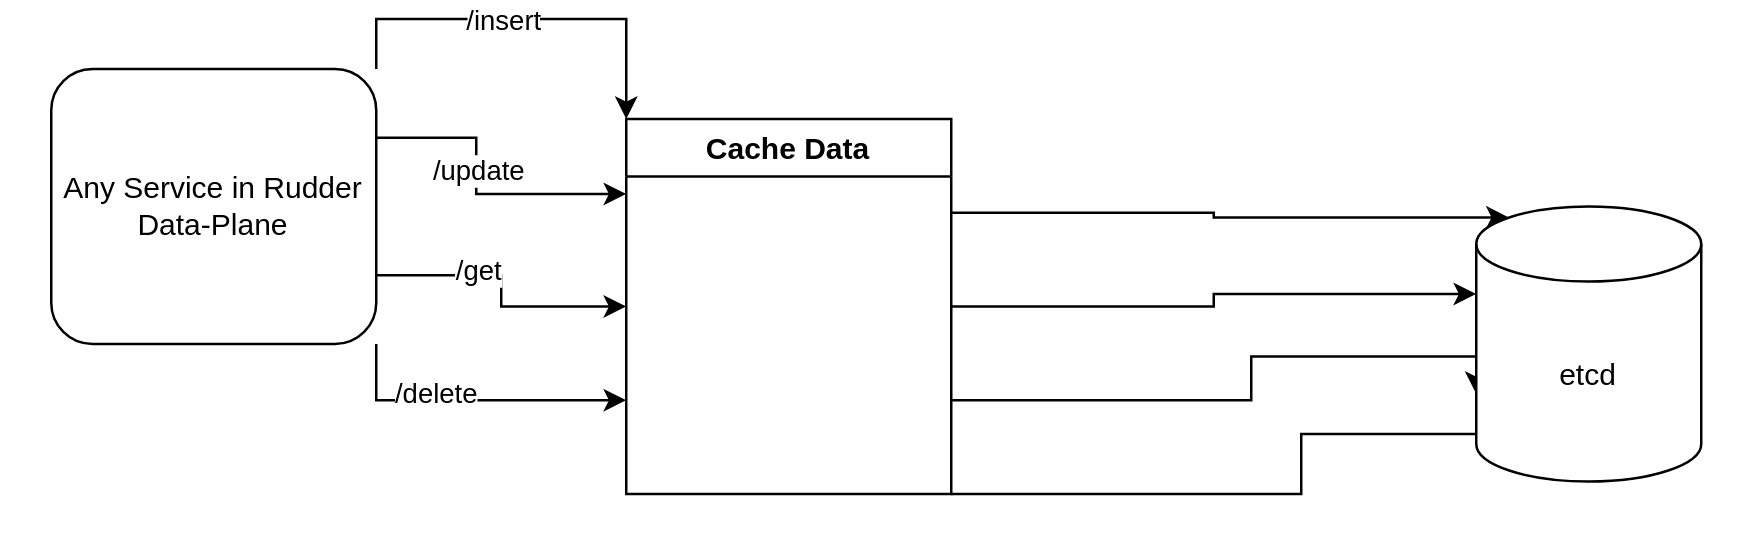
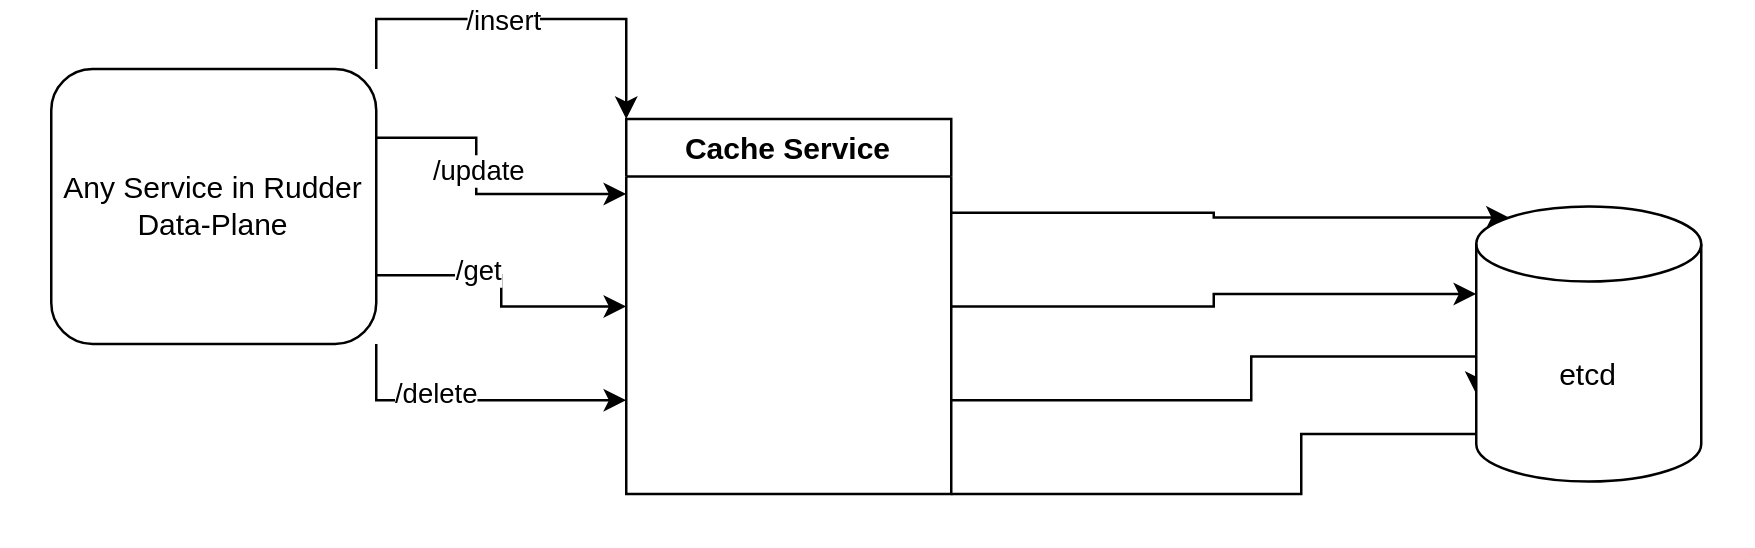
(788, 149) -> (788, 149)
